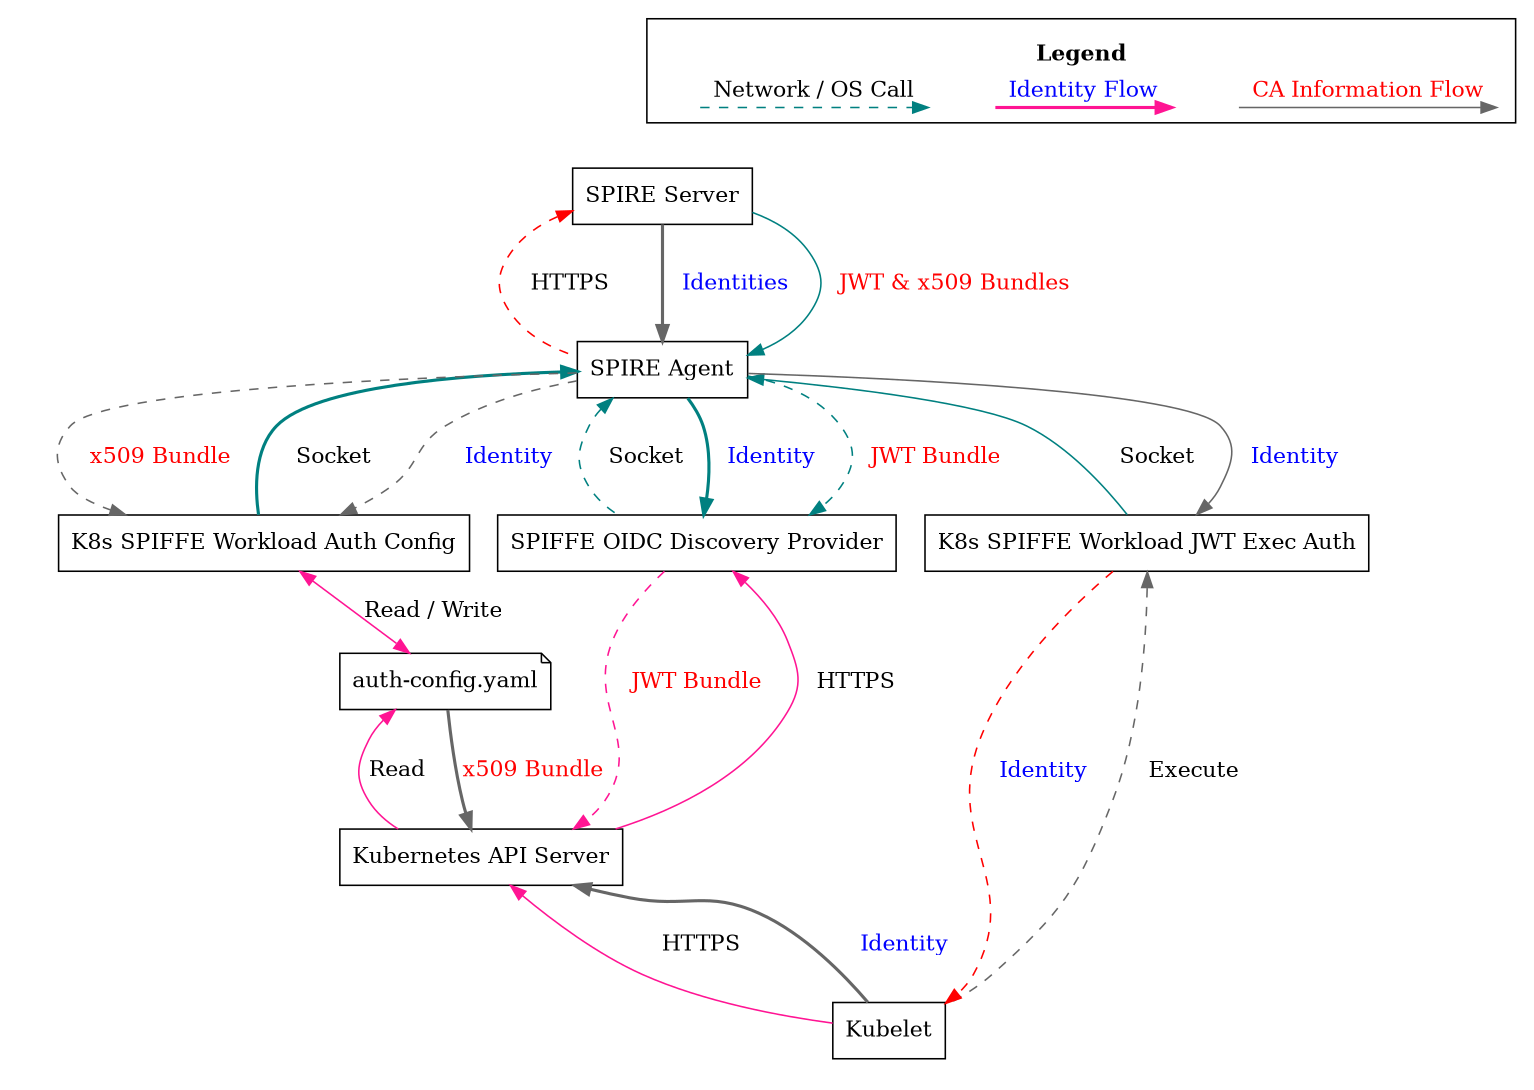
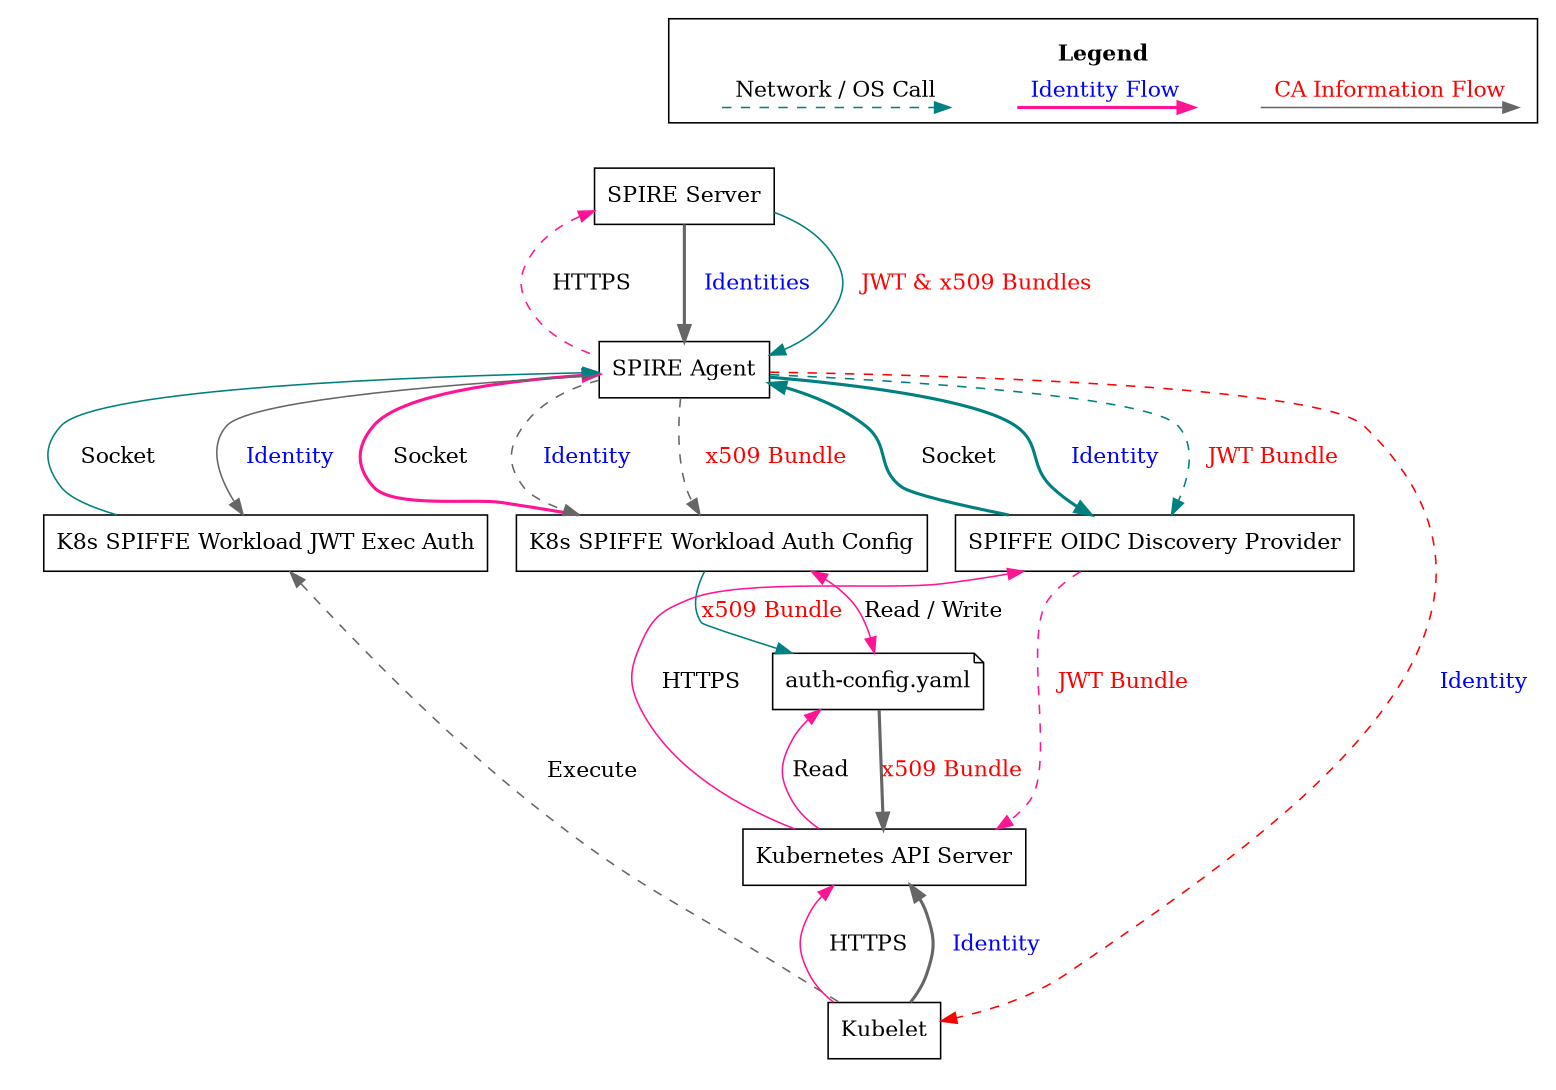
(501, 293) -> (523, 293)
(359, 392) -> (361, 451)
(580, 466) -> (886, 467)
none -> (713, 628)
(974, 763) -> (1427, 531)
